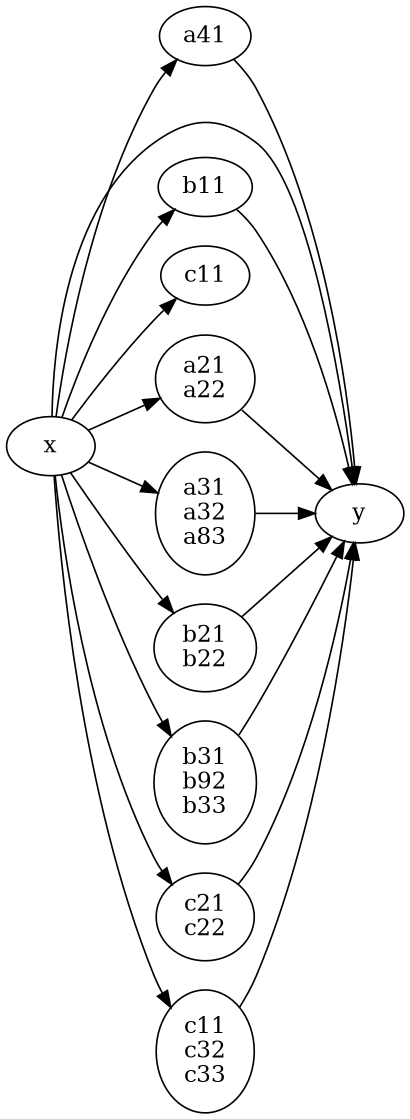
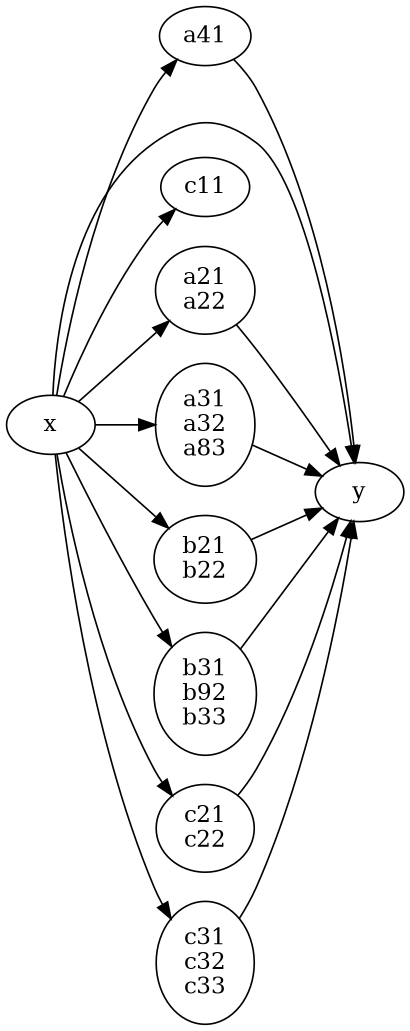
(205, 187) -> none
(205, 1051) -> (205, 963)
